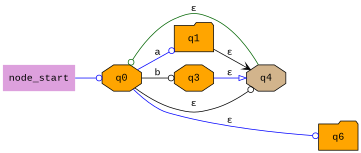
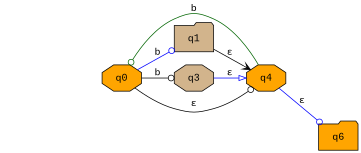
(194, 8) -> (194, 8)
(194, 39) -> (194, 39)
(158, 52) -> (158, 52)
(39, 78) -> none
(194, 78) -> (194, 78)
(266, 78) -> (266, 78)
(219, 124) -> (298, 104)
